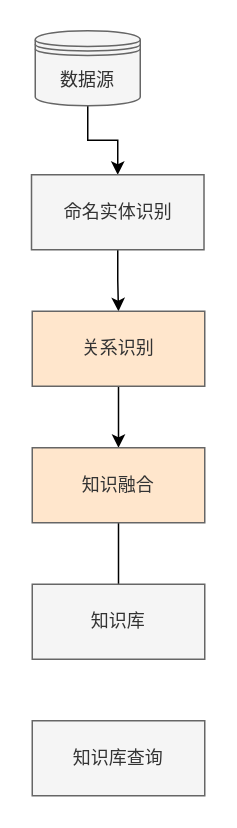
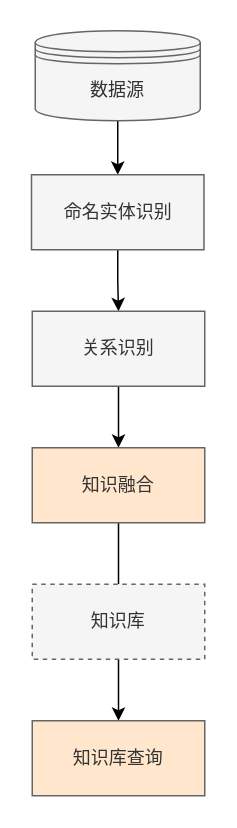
(88, 68) -> (118, 76)
(119, 349) -> (119, 349)
(119, 622) -> (119, 622)
none -> (119, 685)
(119, 758) -> (119, 758)
